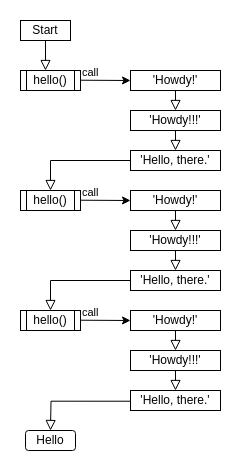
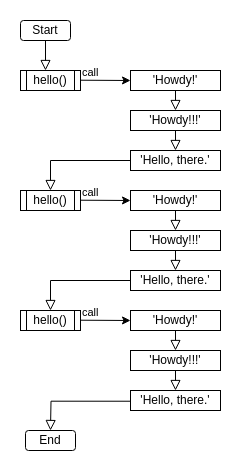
(46, 31) -> (46, 31)
(51, 441) -> (51, 441)
